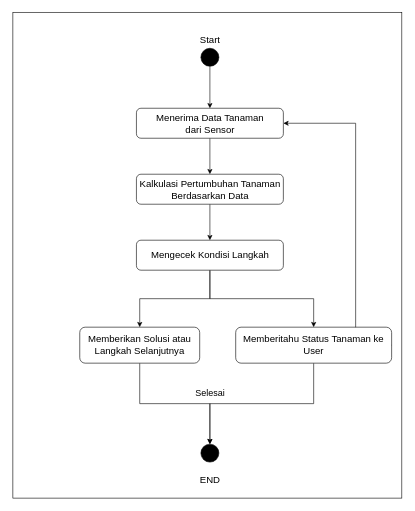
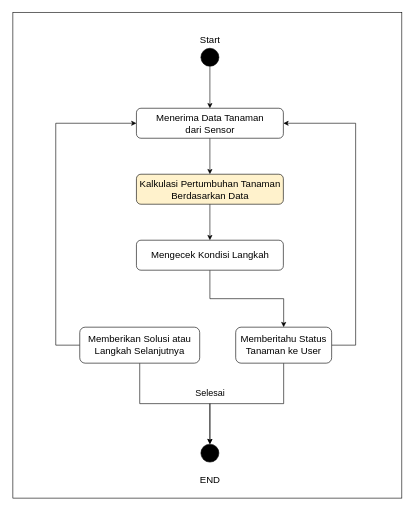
none -> (56, 123)
(210, 189) -> (210, 189)
(141, 299) -> none
(314, 345) -> (284, 345)
